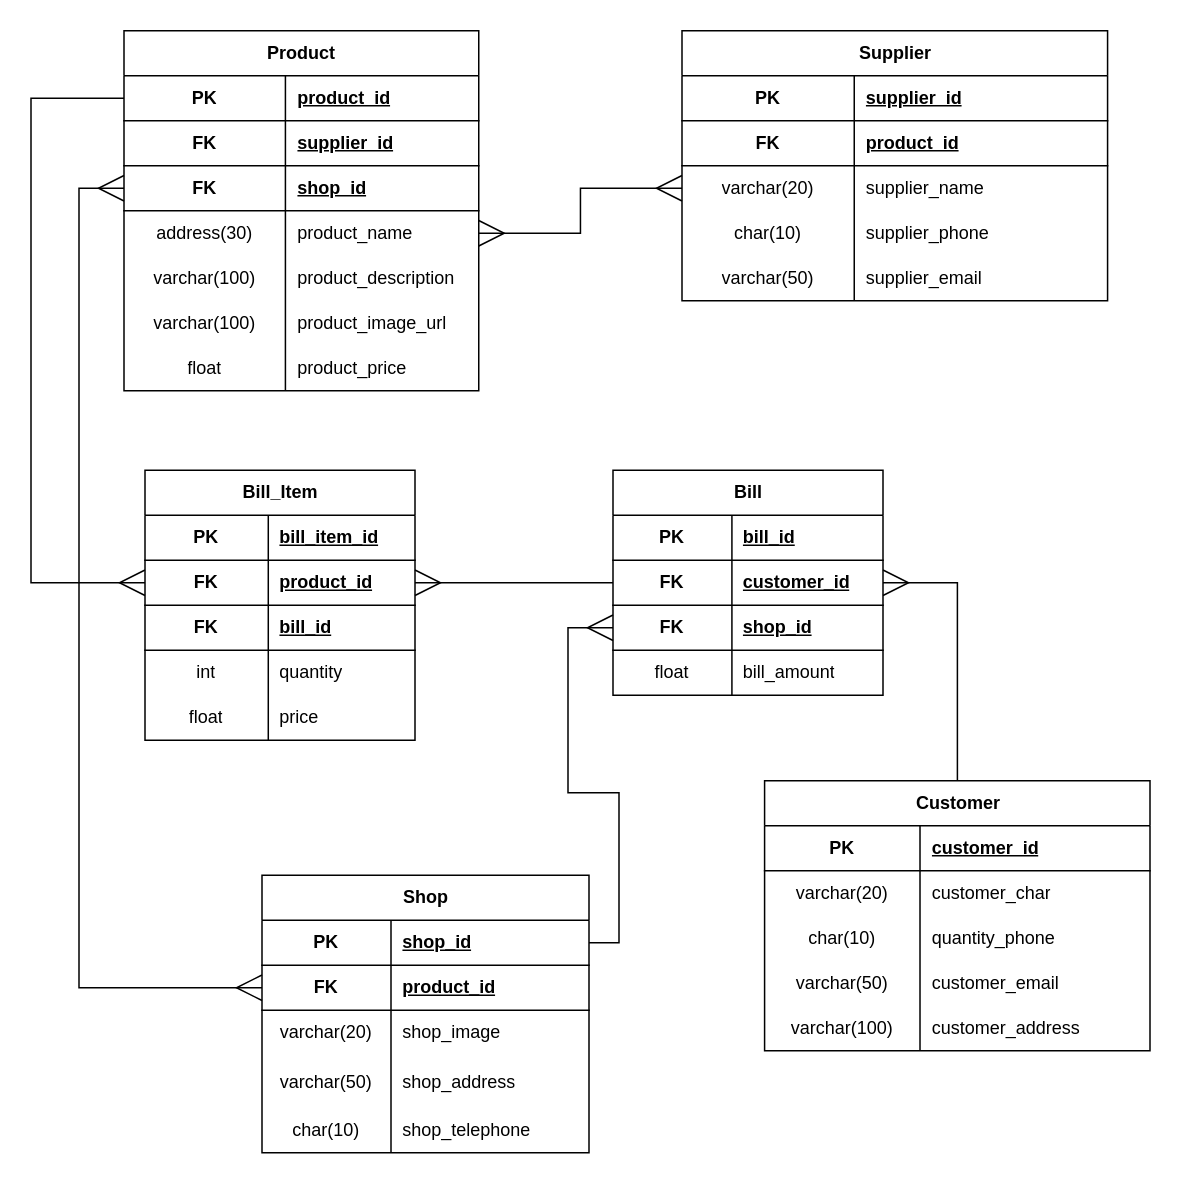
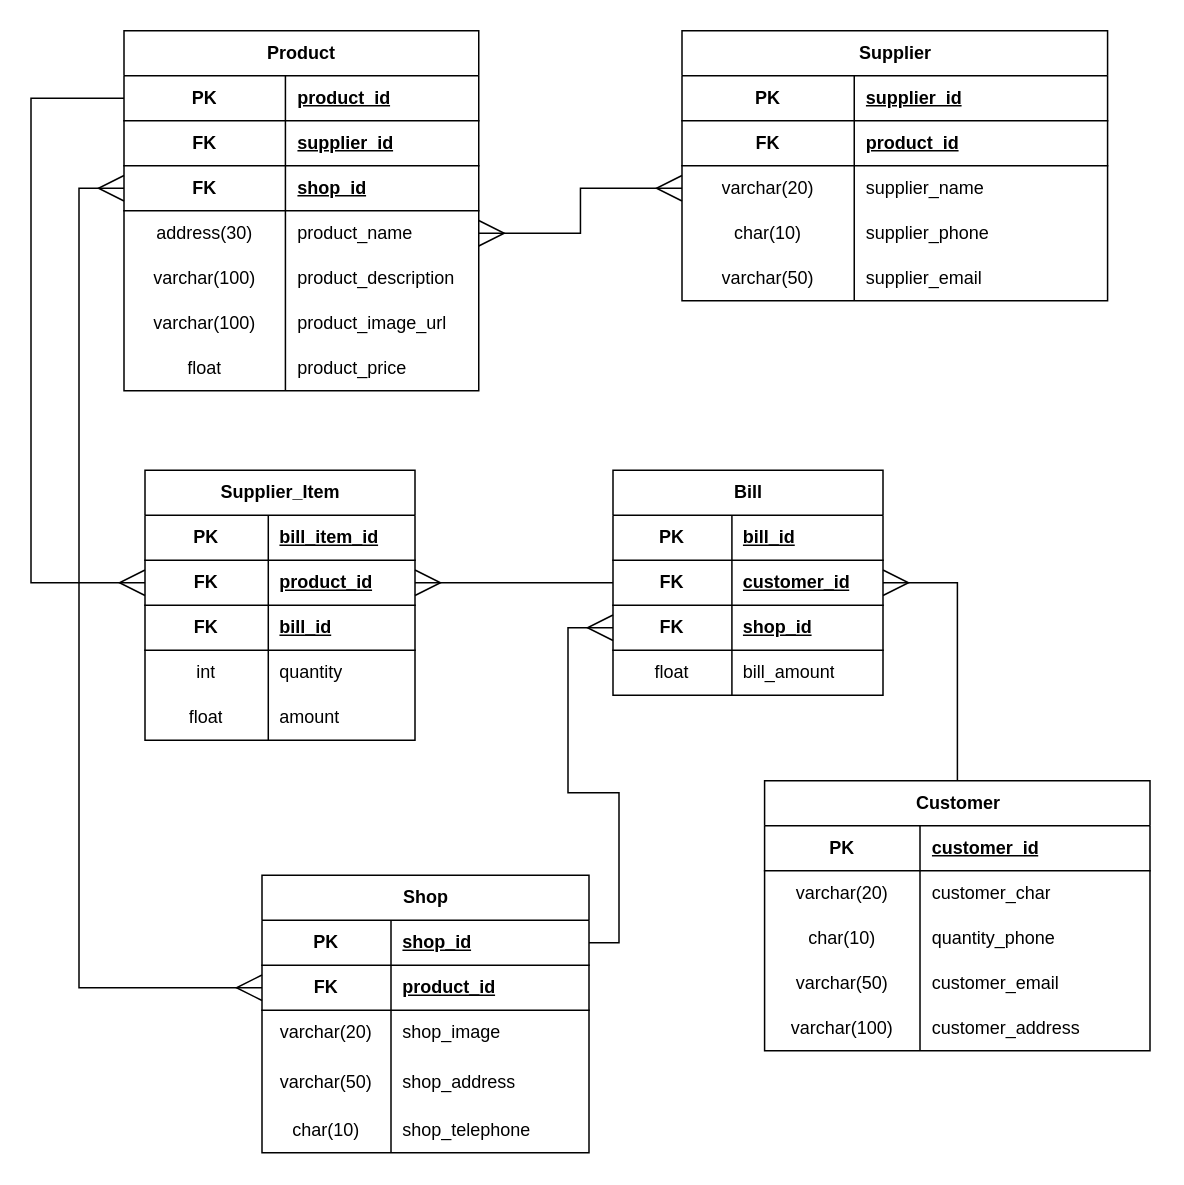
(281, 493) -> (281, 493)
(303, 718) -> (310, 718)
